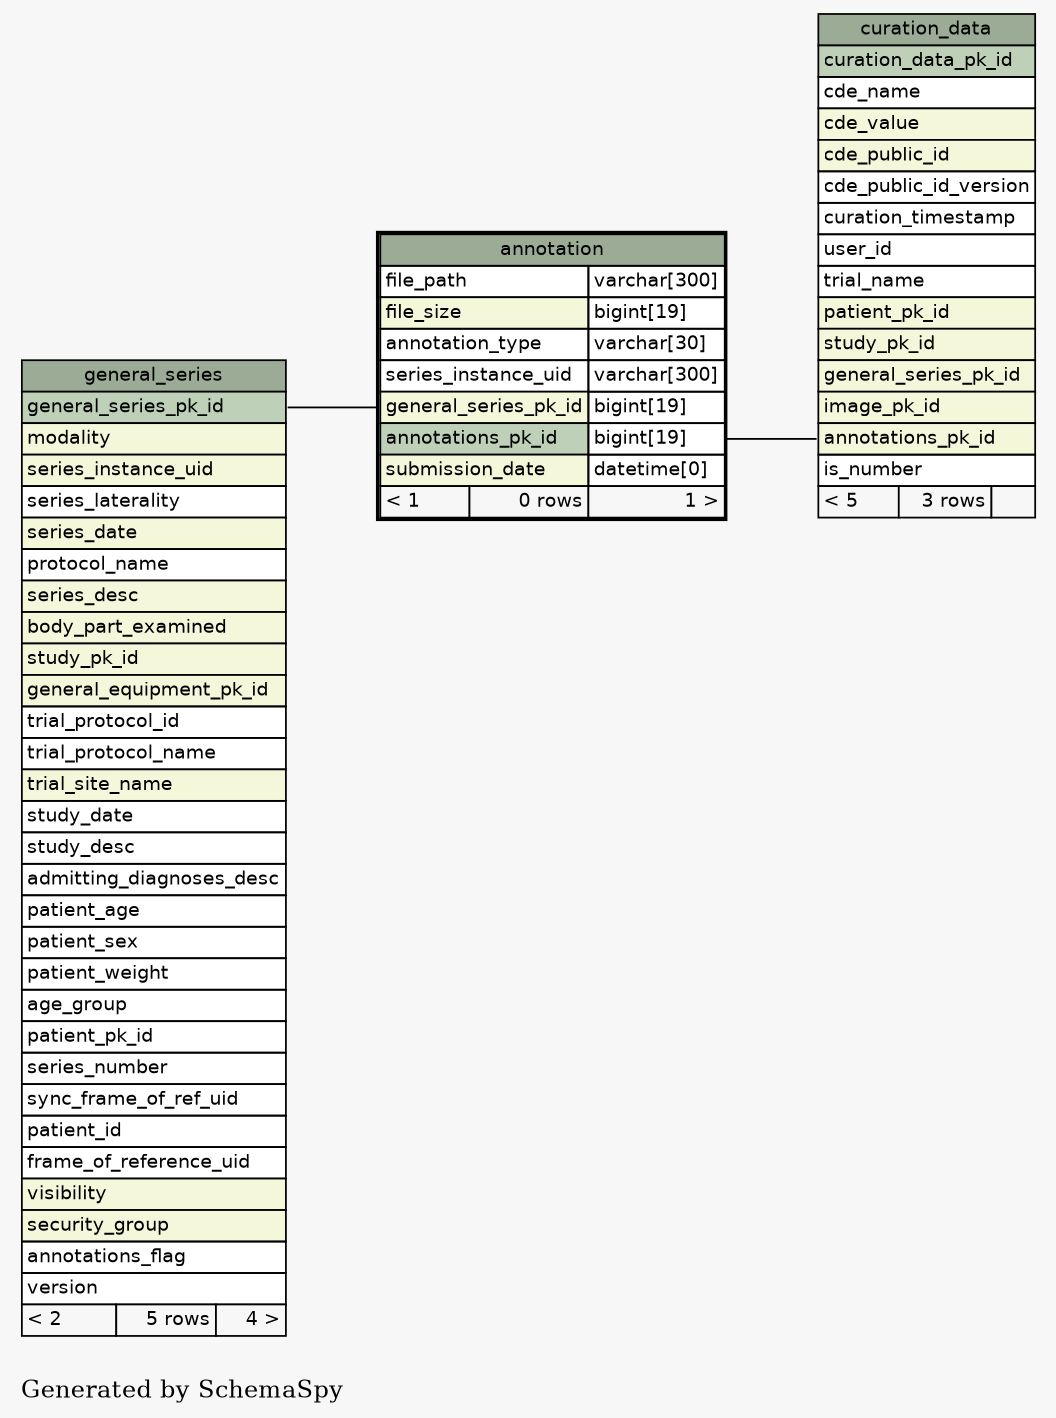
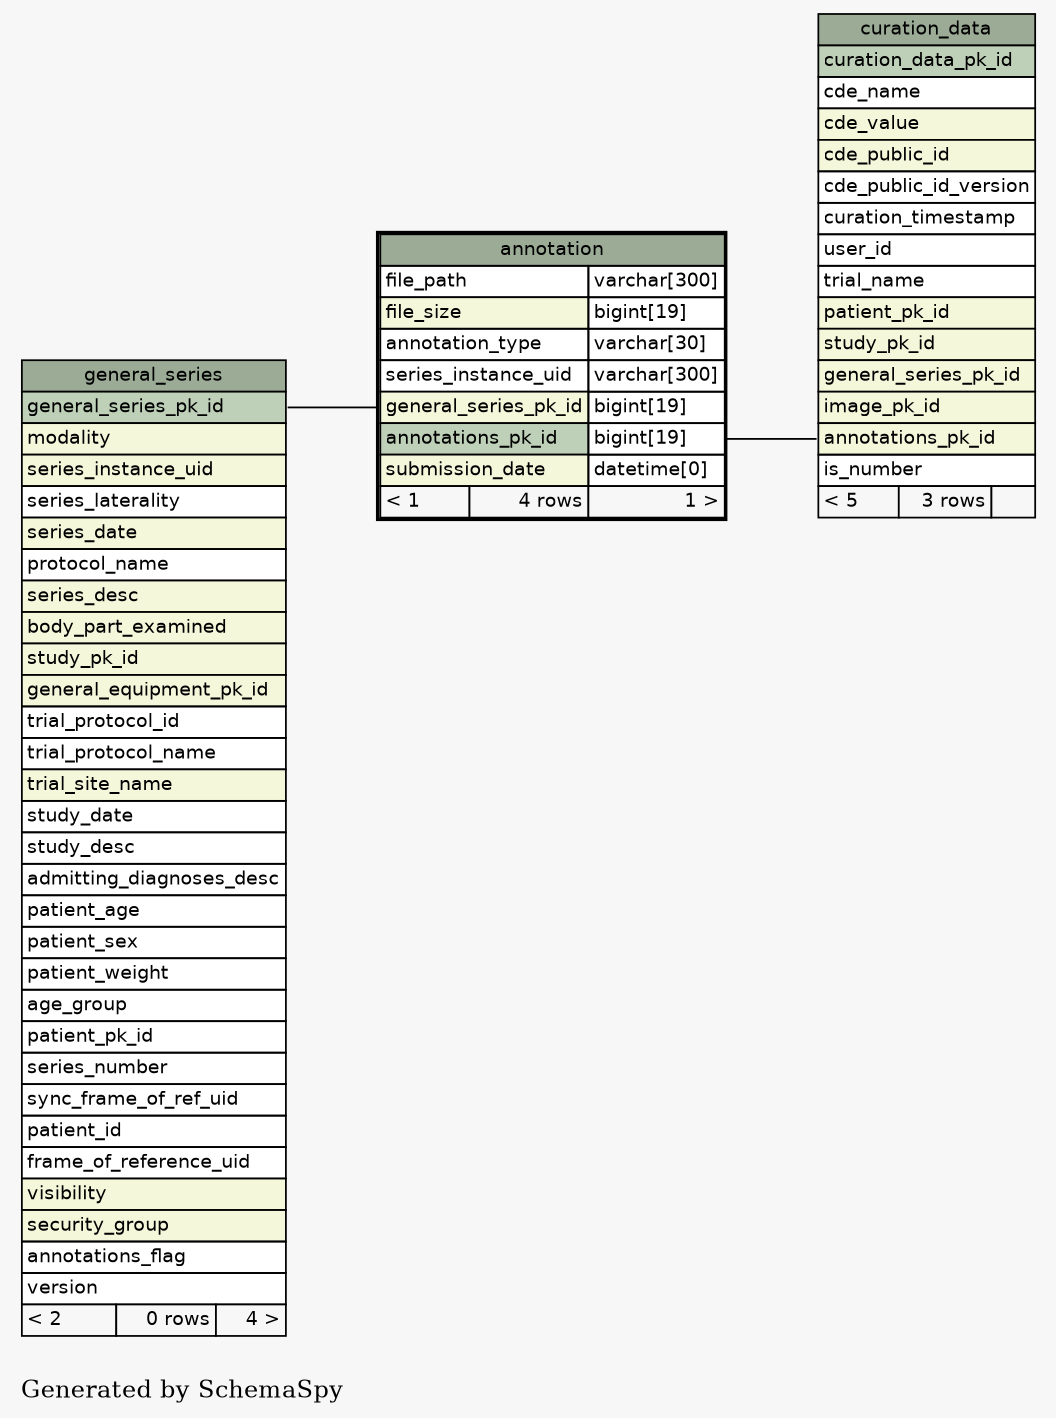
(551, 501) -> (551, 501)
(178, 1319) -> (178, 1319)
